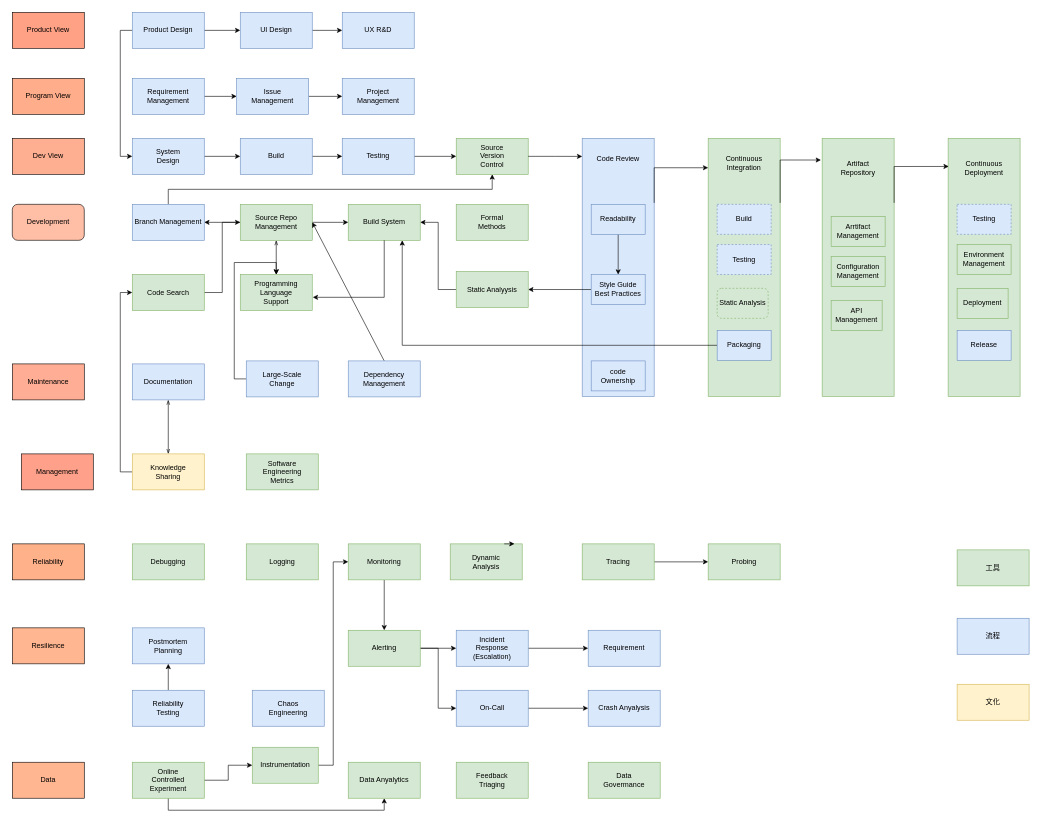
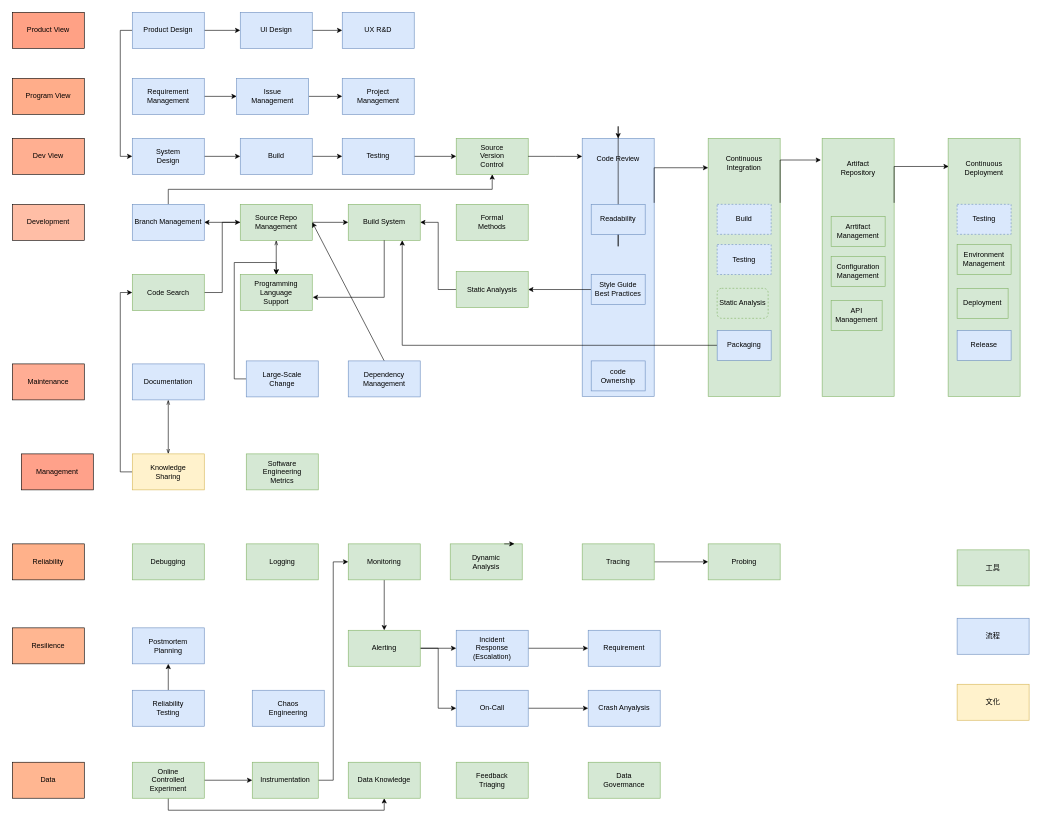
(48, 222) -> (48, 222)
(618, 269) -> (618, 129)
(285, 765) -> (285, 780)
(384, 780) -> (384, 780)
